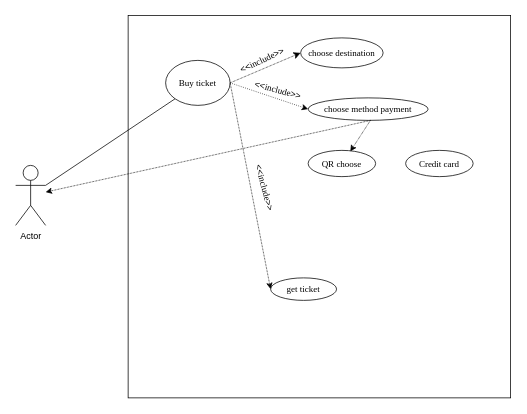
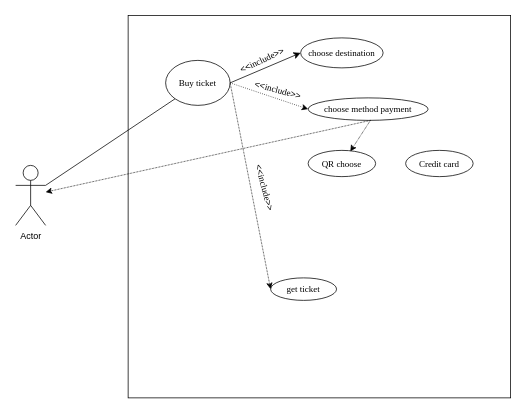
(264, 68) -> (264, 68)
